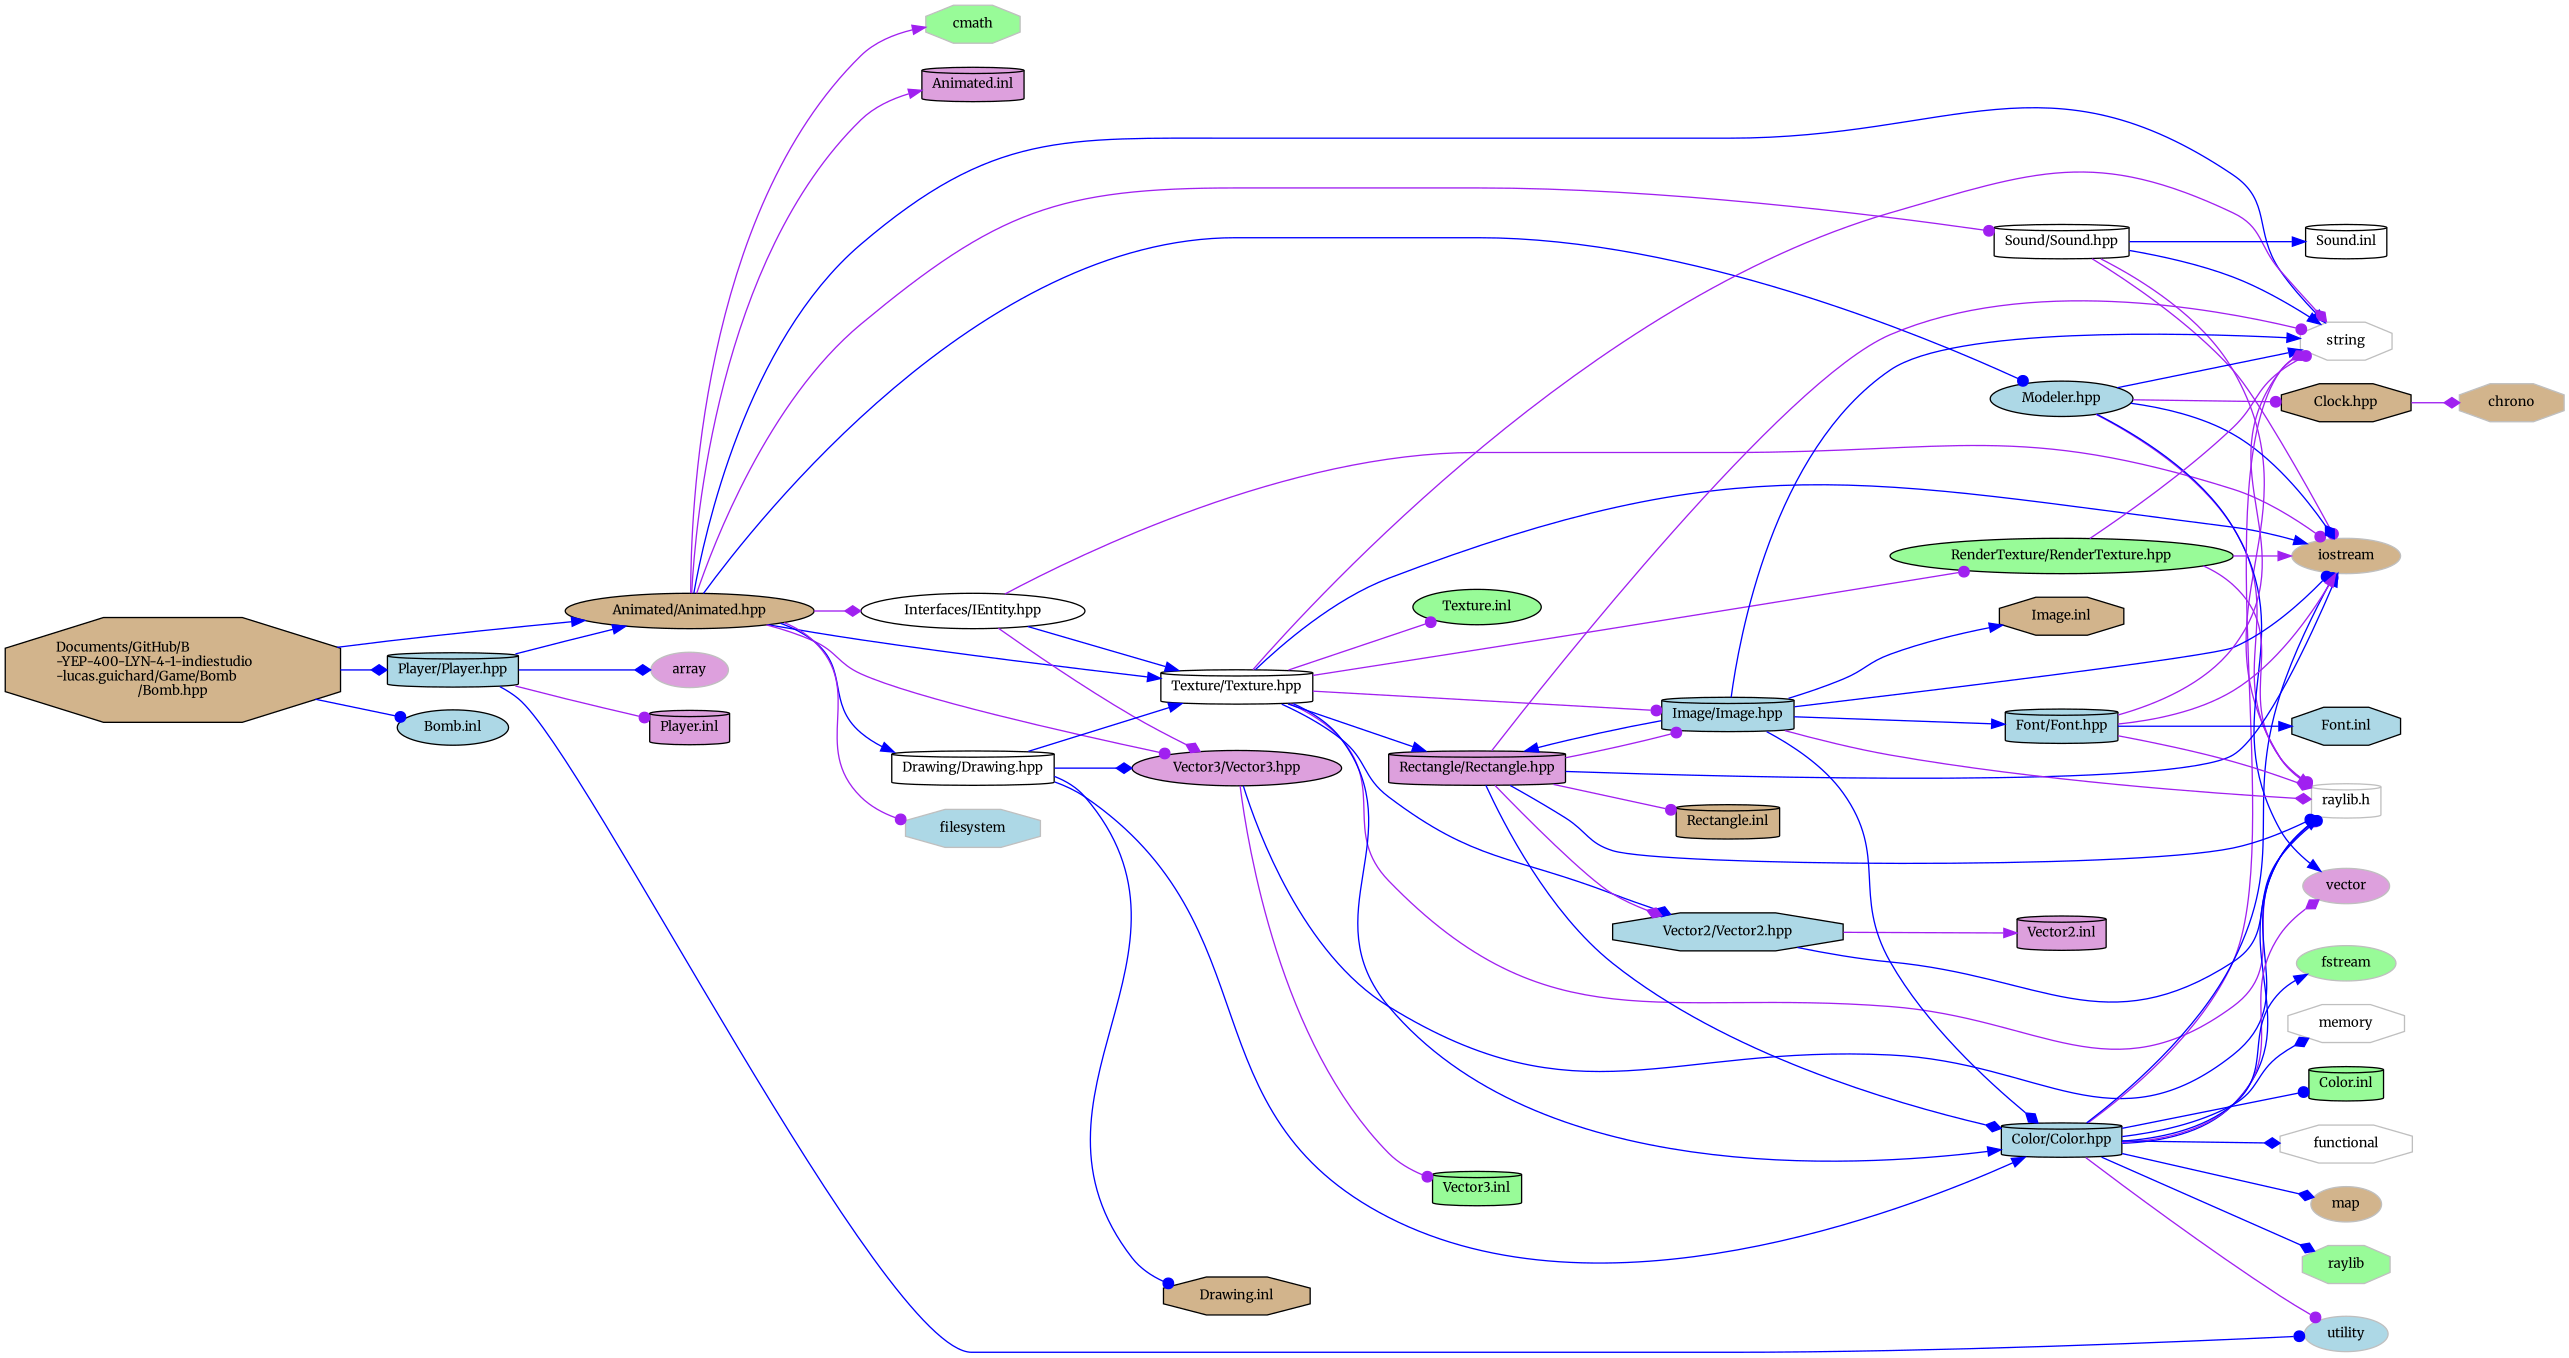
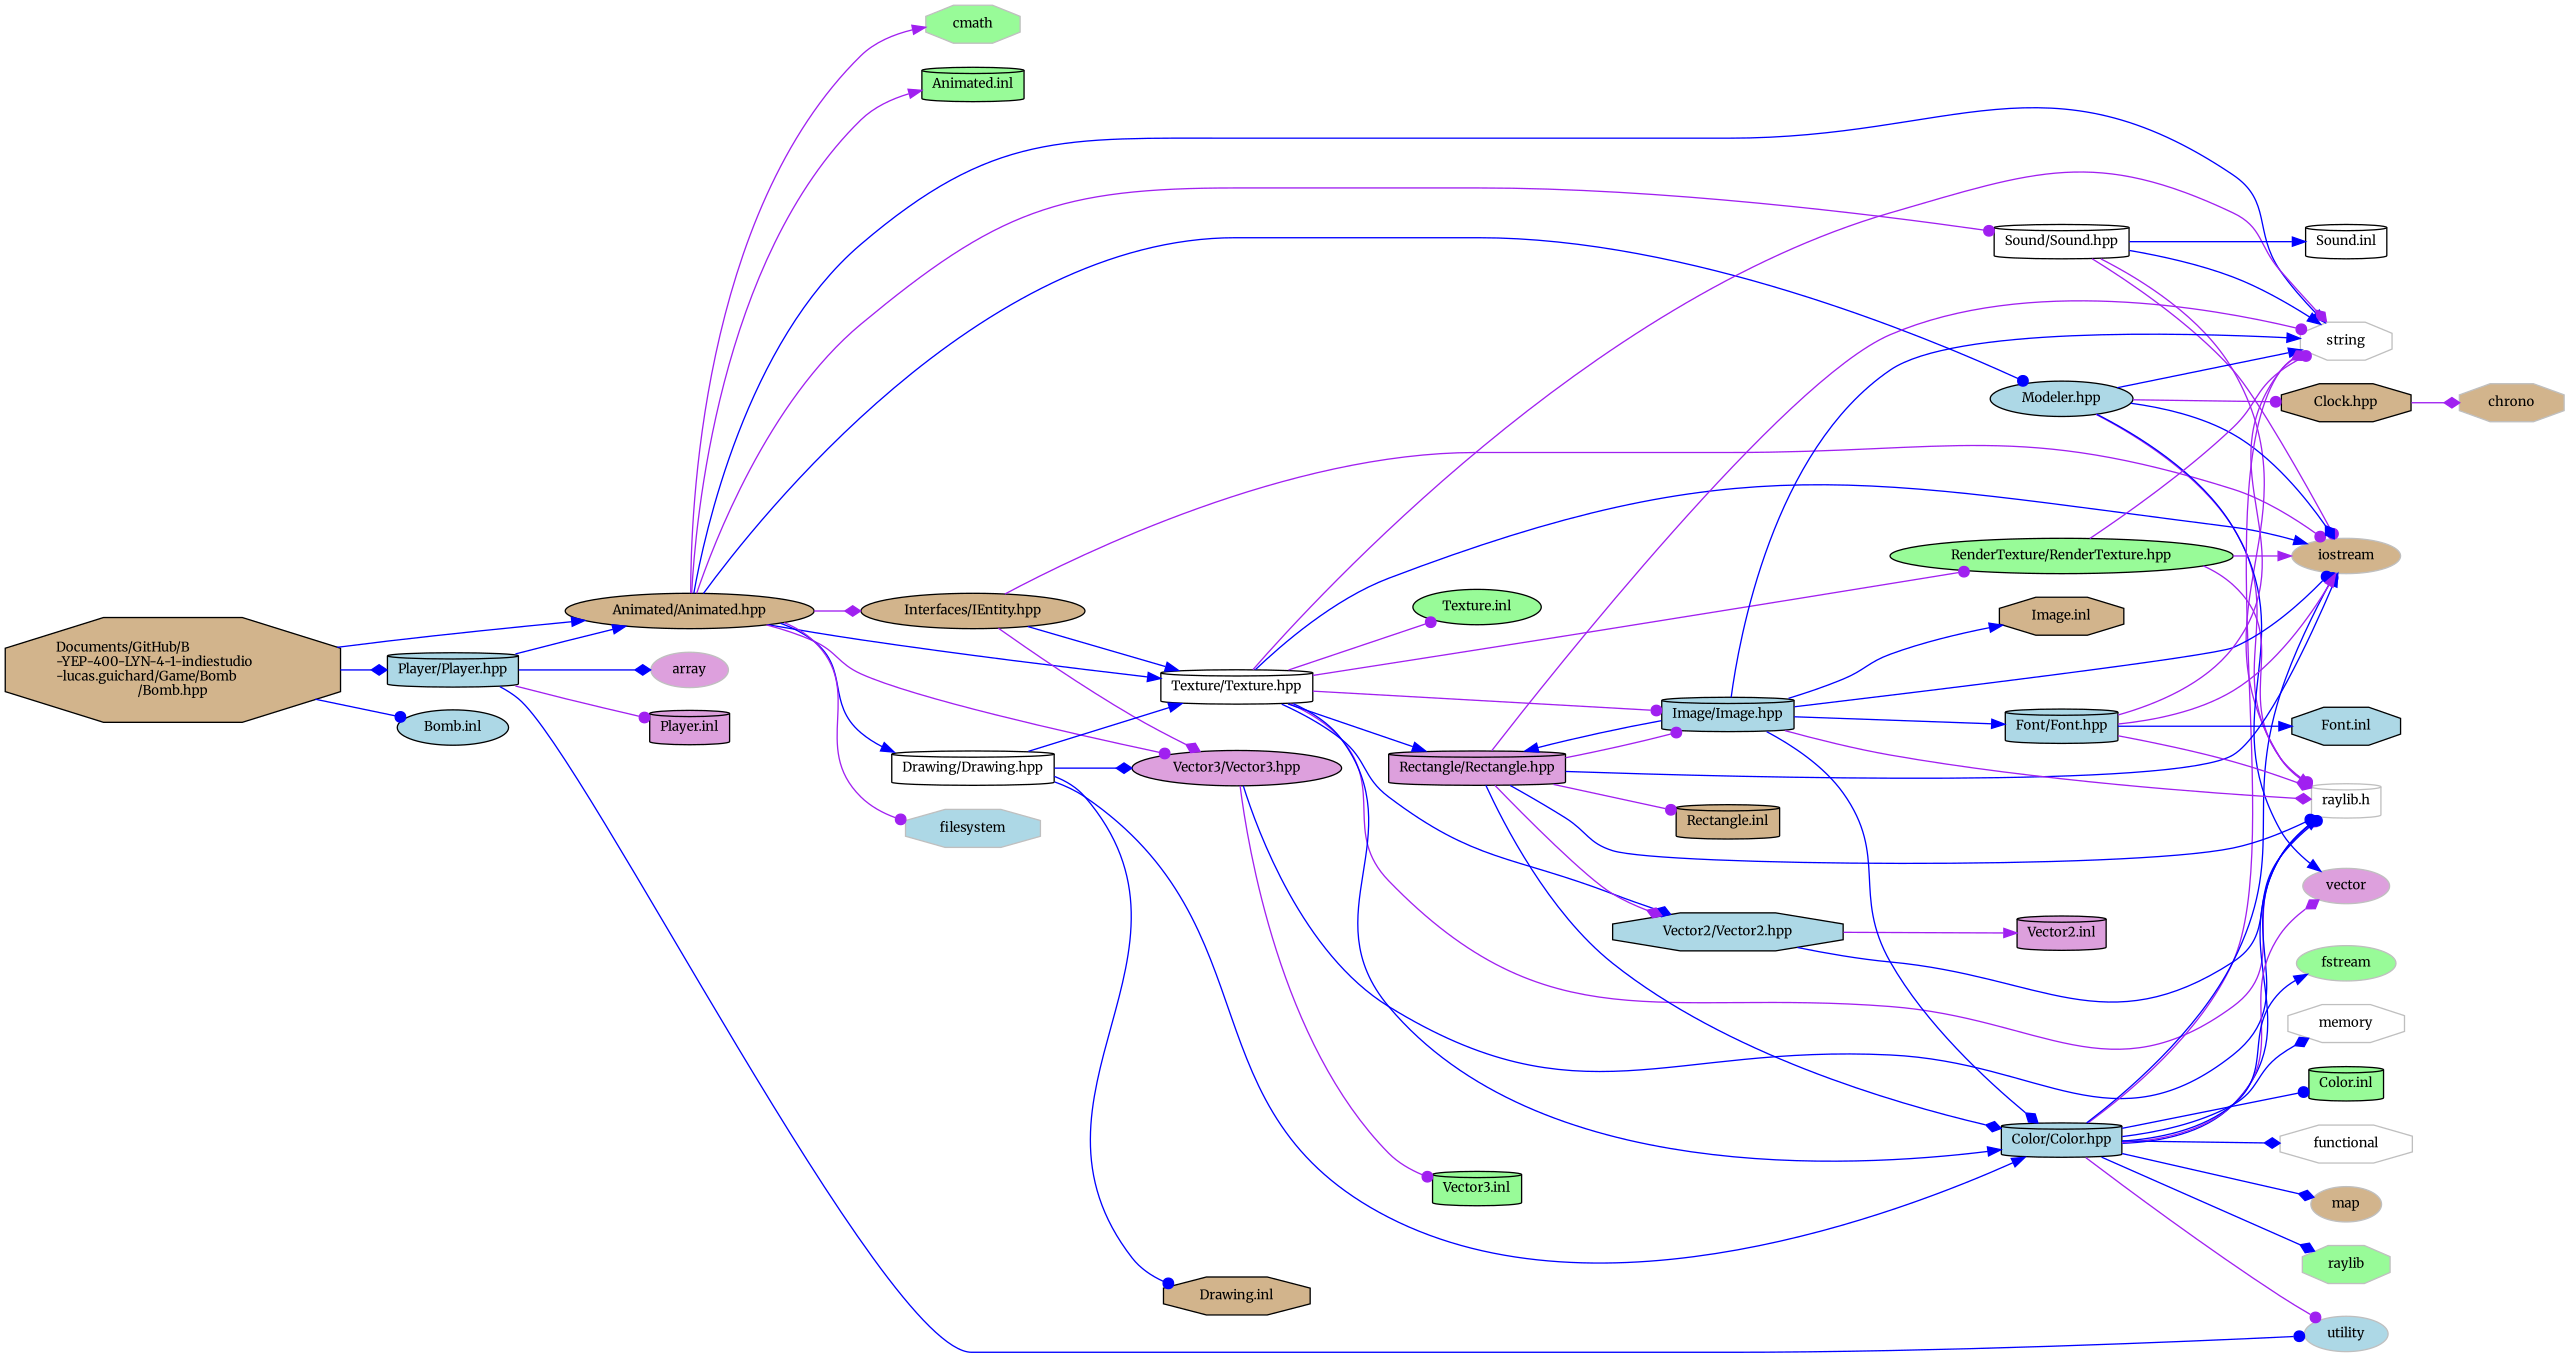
(973, 84) -> (973, 84)
(973, 611) -> (973, 611)
